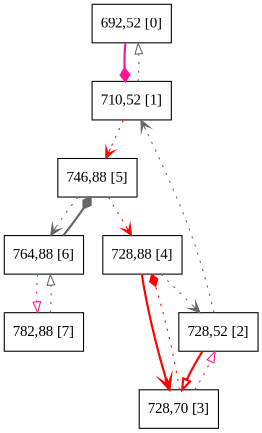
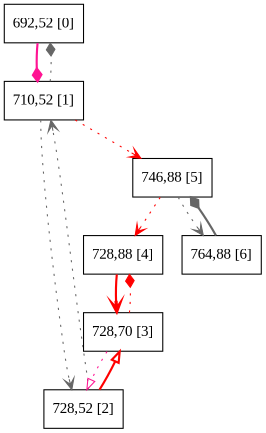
(139, 68) -> (51, 69)
(177, 290) -> (51, 250)
(44, 332) -> none
